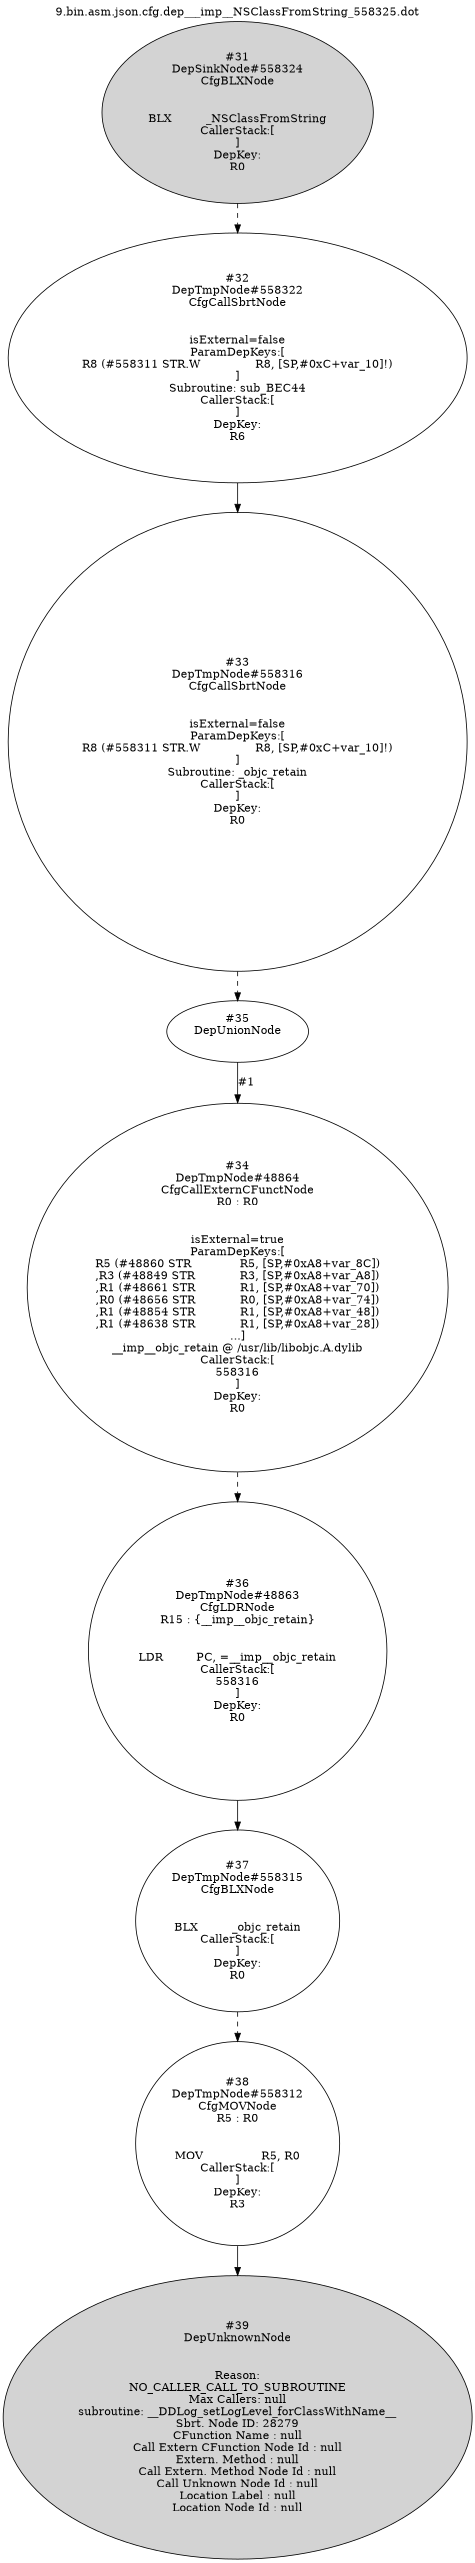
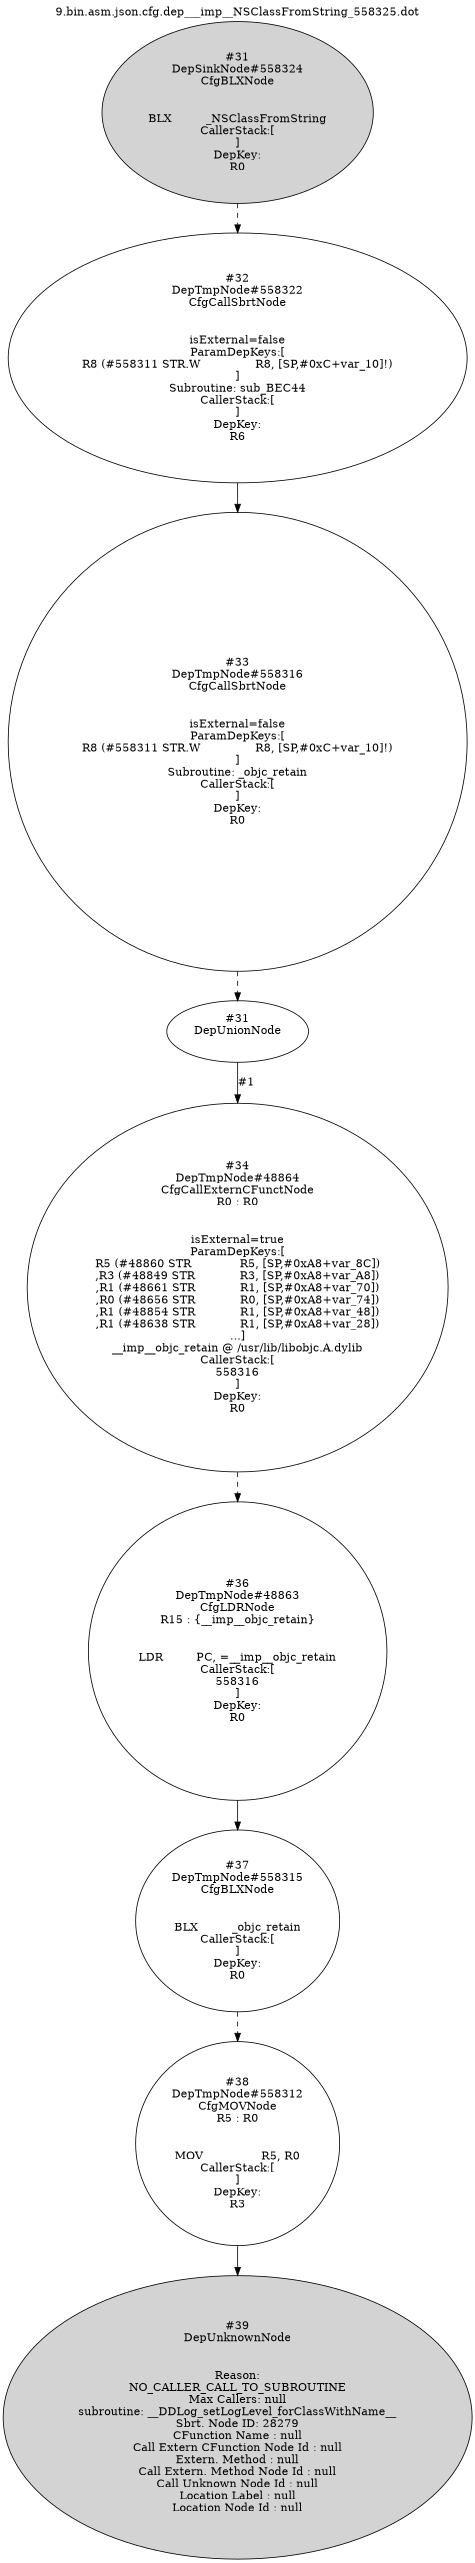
(238, 1032) -> (238, 1032)
